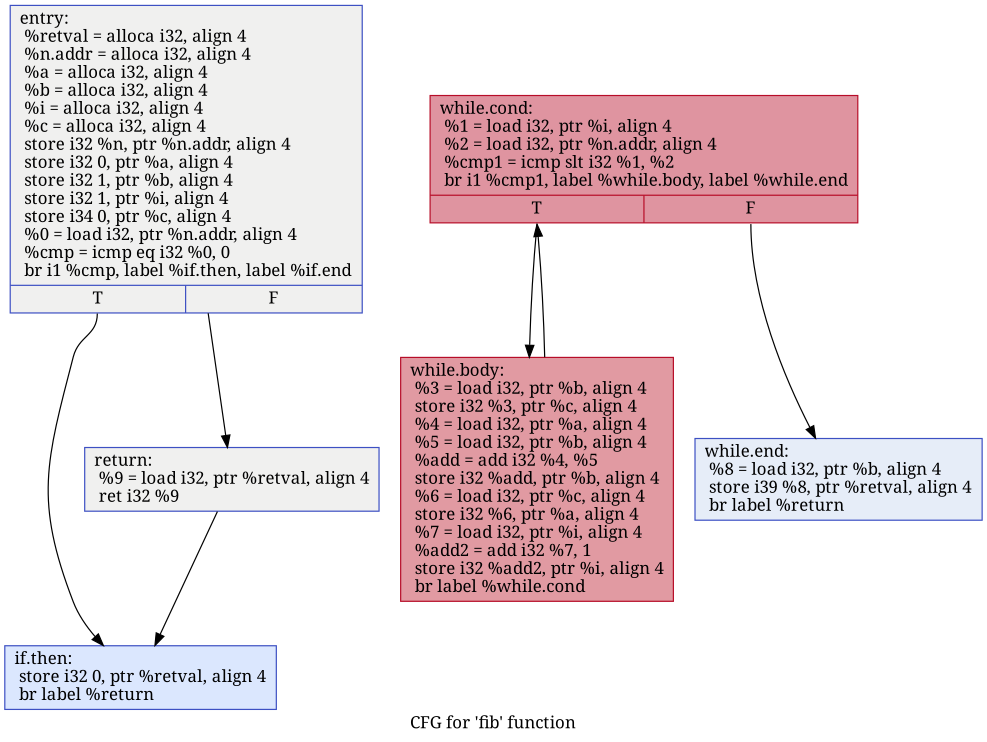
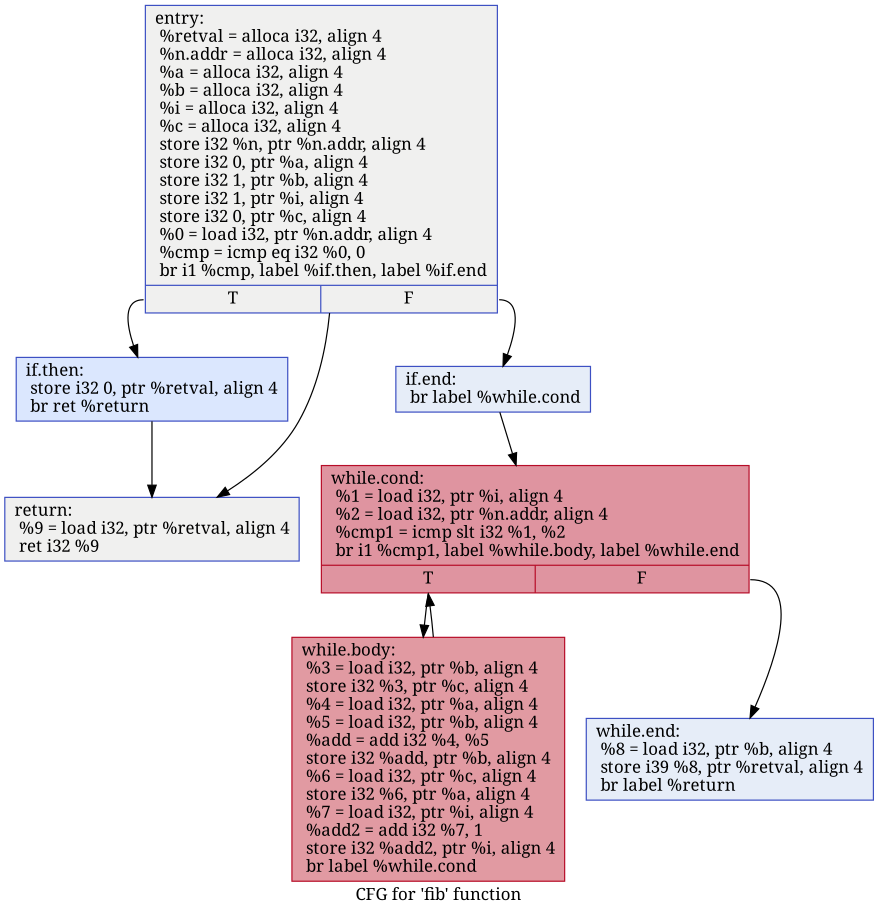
(126, 217) -> (261, 217)
none -> (493, 389)
(189, 573) -> (152, 453)
(85, 695) -> (88, 407)
